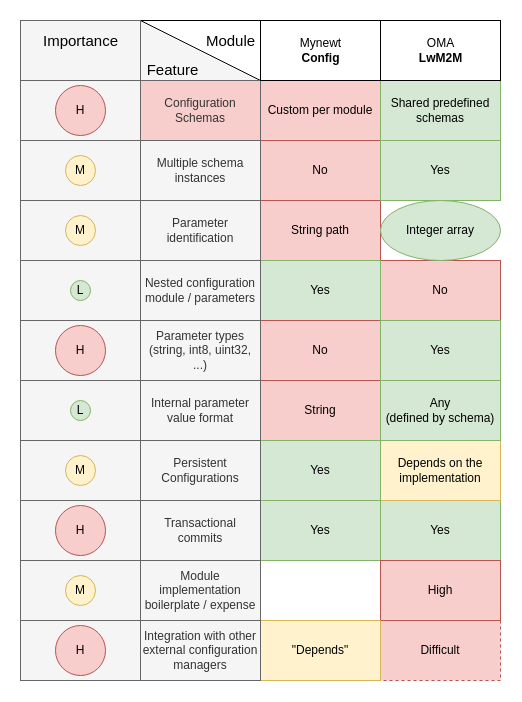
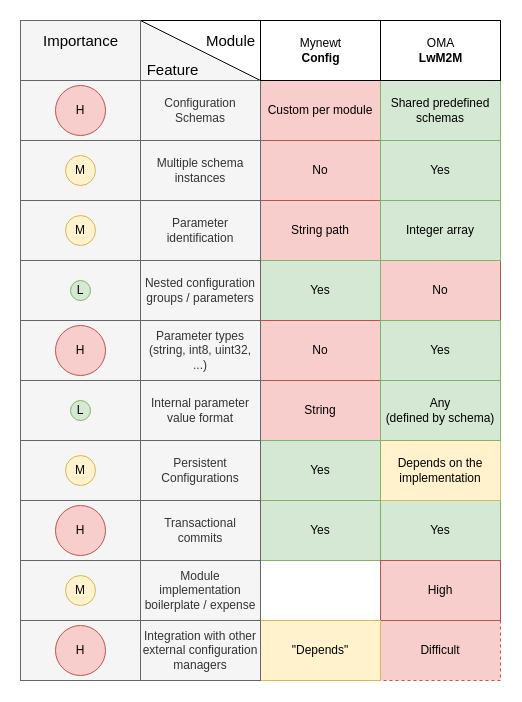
(201, 111) -> (201, 111)
(441, 231) -> (441, 231)
(201, 291) -> (201, 291)
